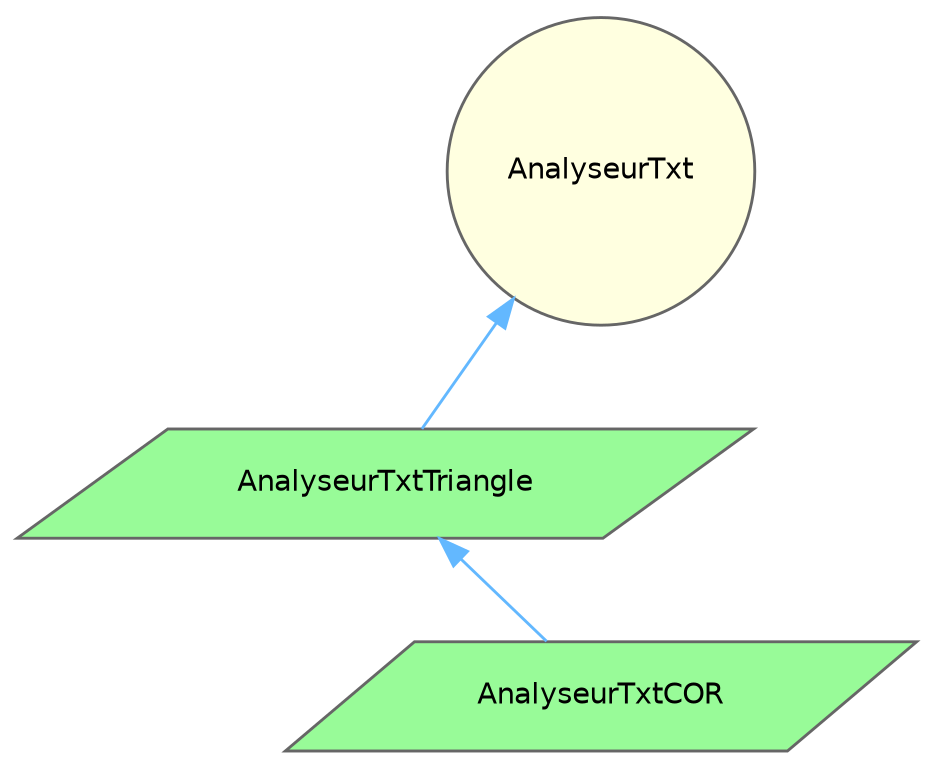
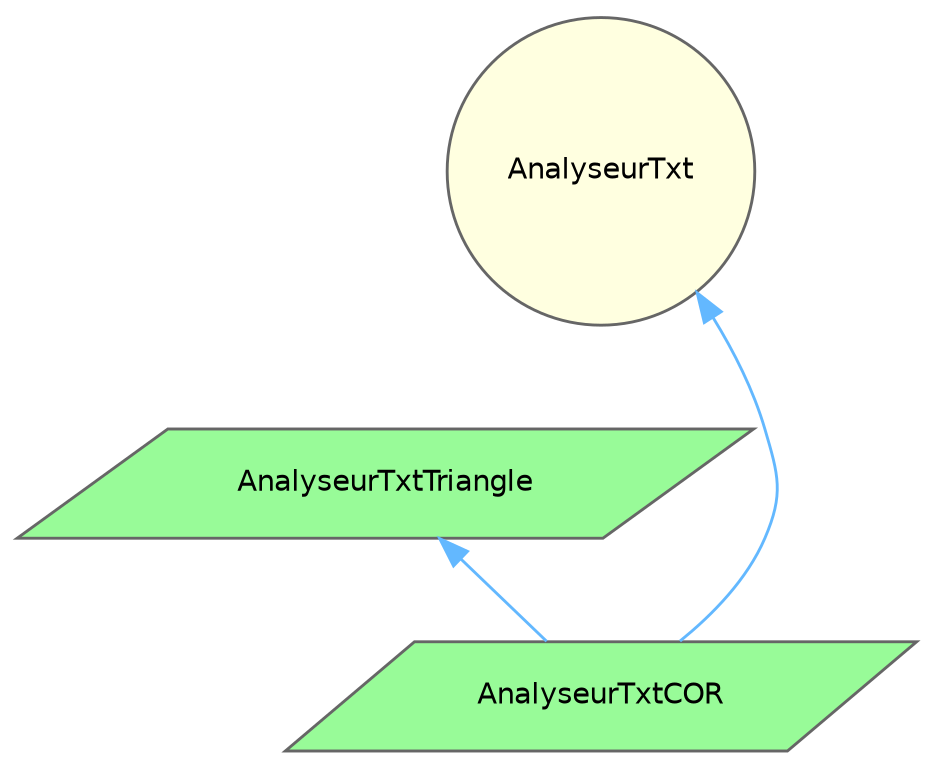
(459, 376) -> (777, 489)
